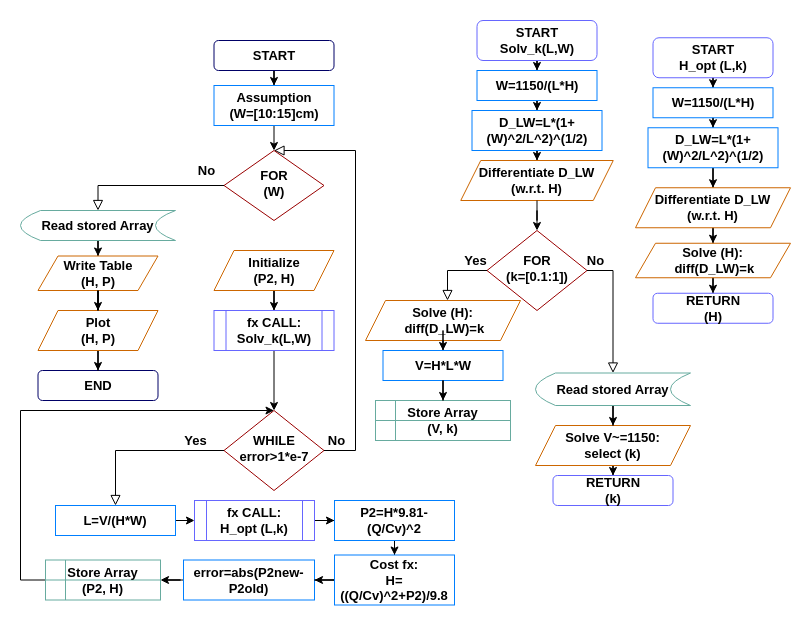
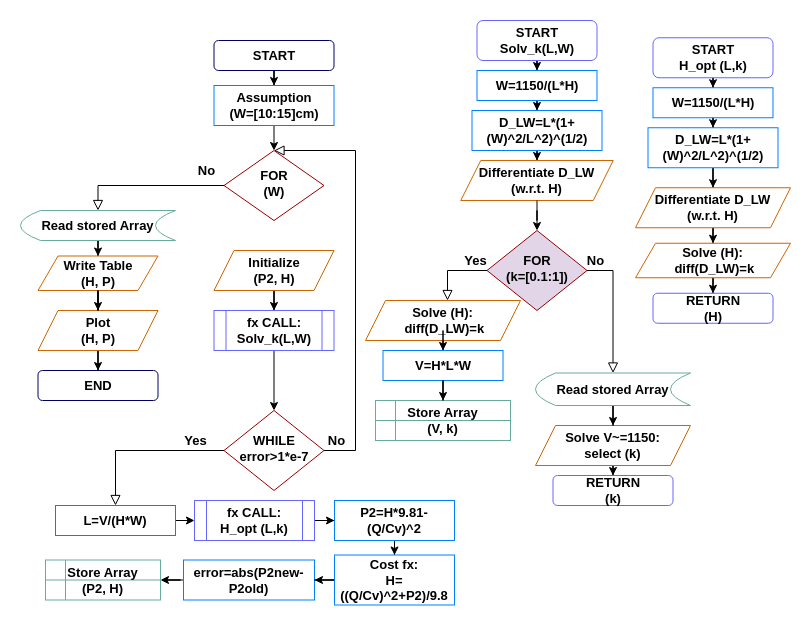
(537, 271) -> (537, 271)
(48, 411) -> none
